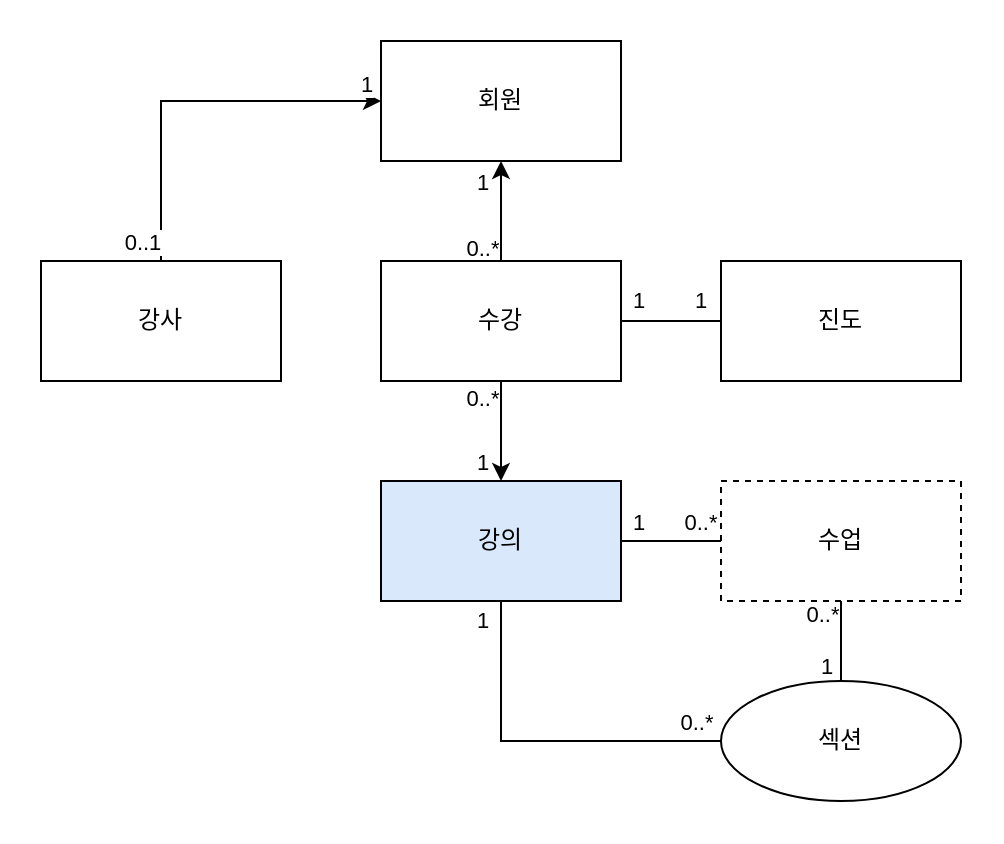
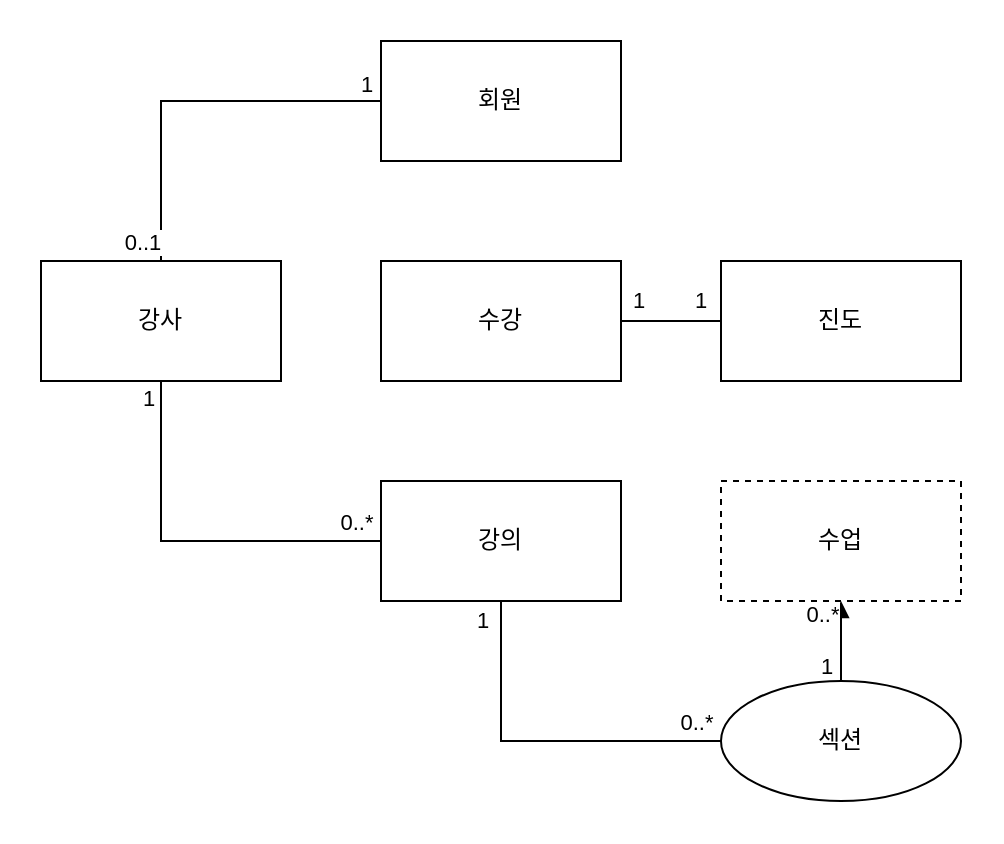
(366, 101) -> (371, 101)
(501, 218) -> none
(501, 424) -> none
none -> (191, 541)
(501, 541) -> (501, 541)
(671, 541) -> none
(841, 610) -> (841, 618)
